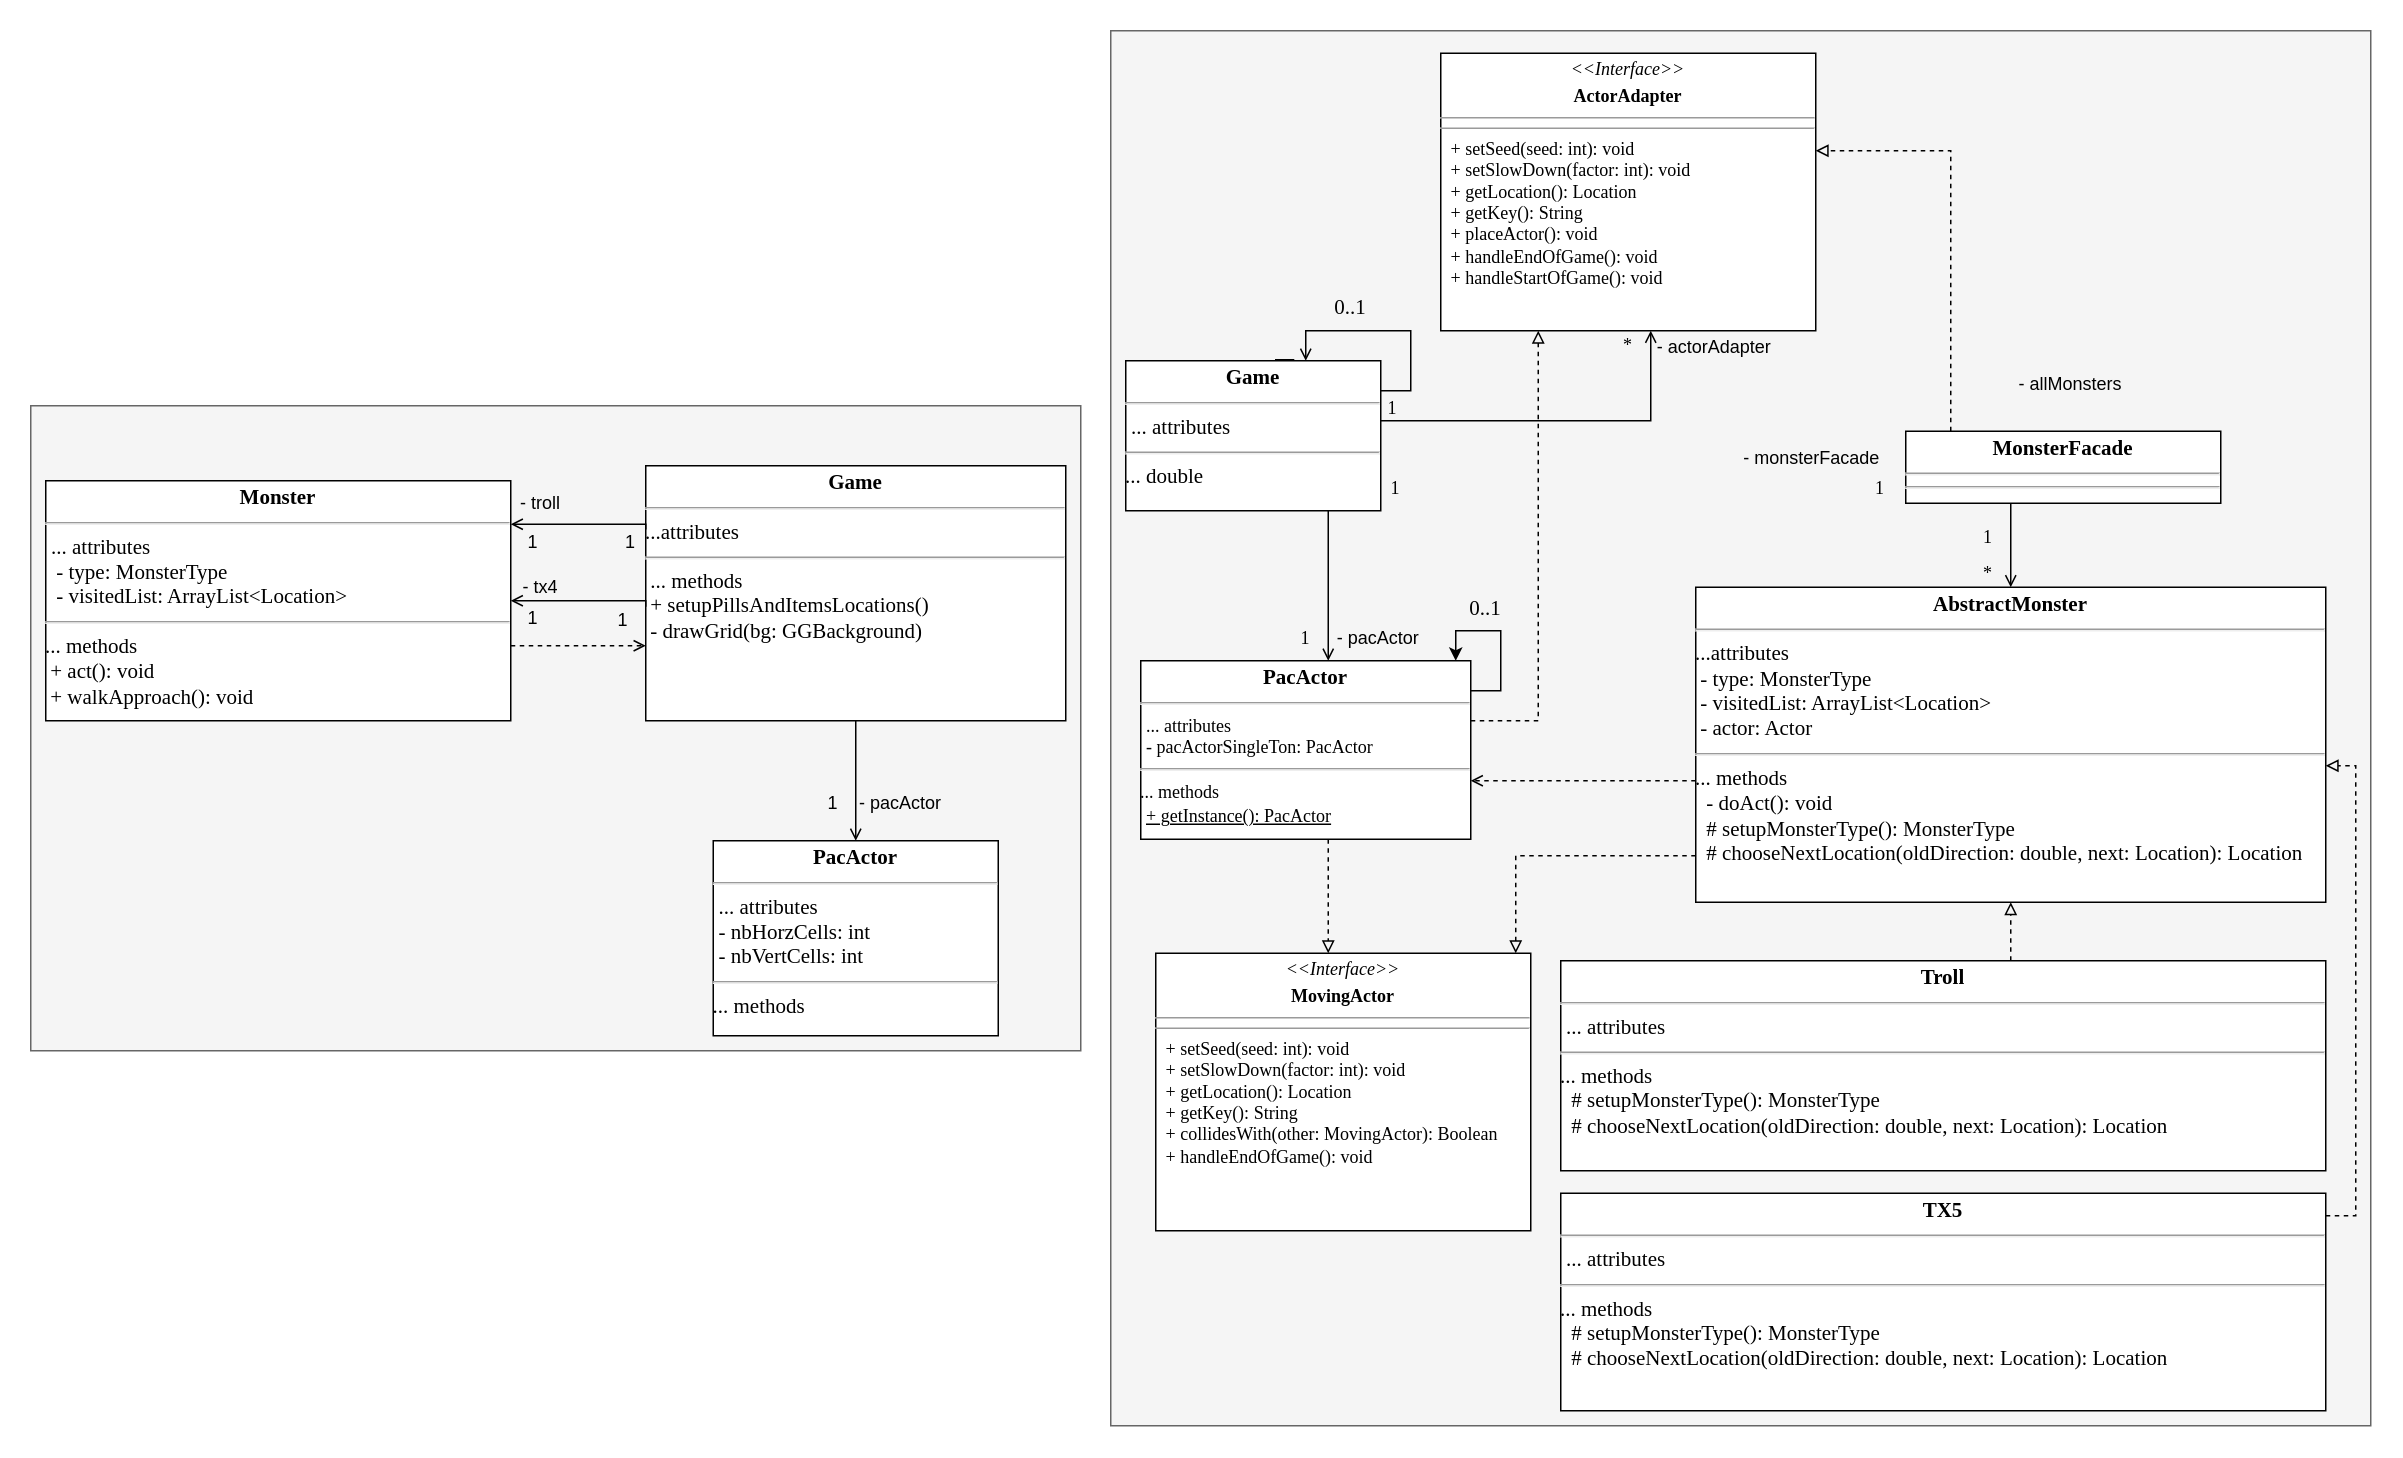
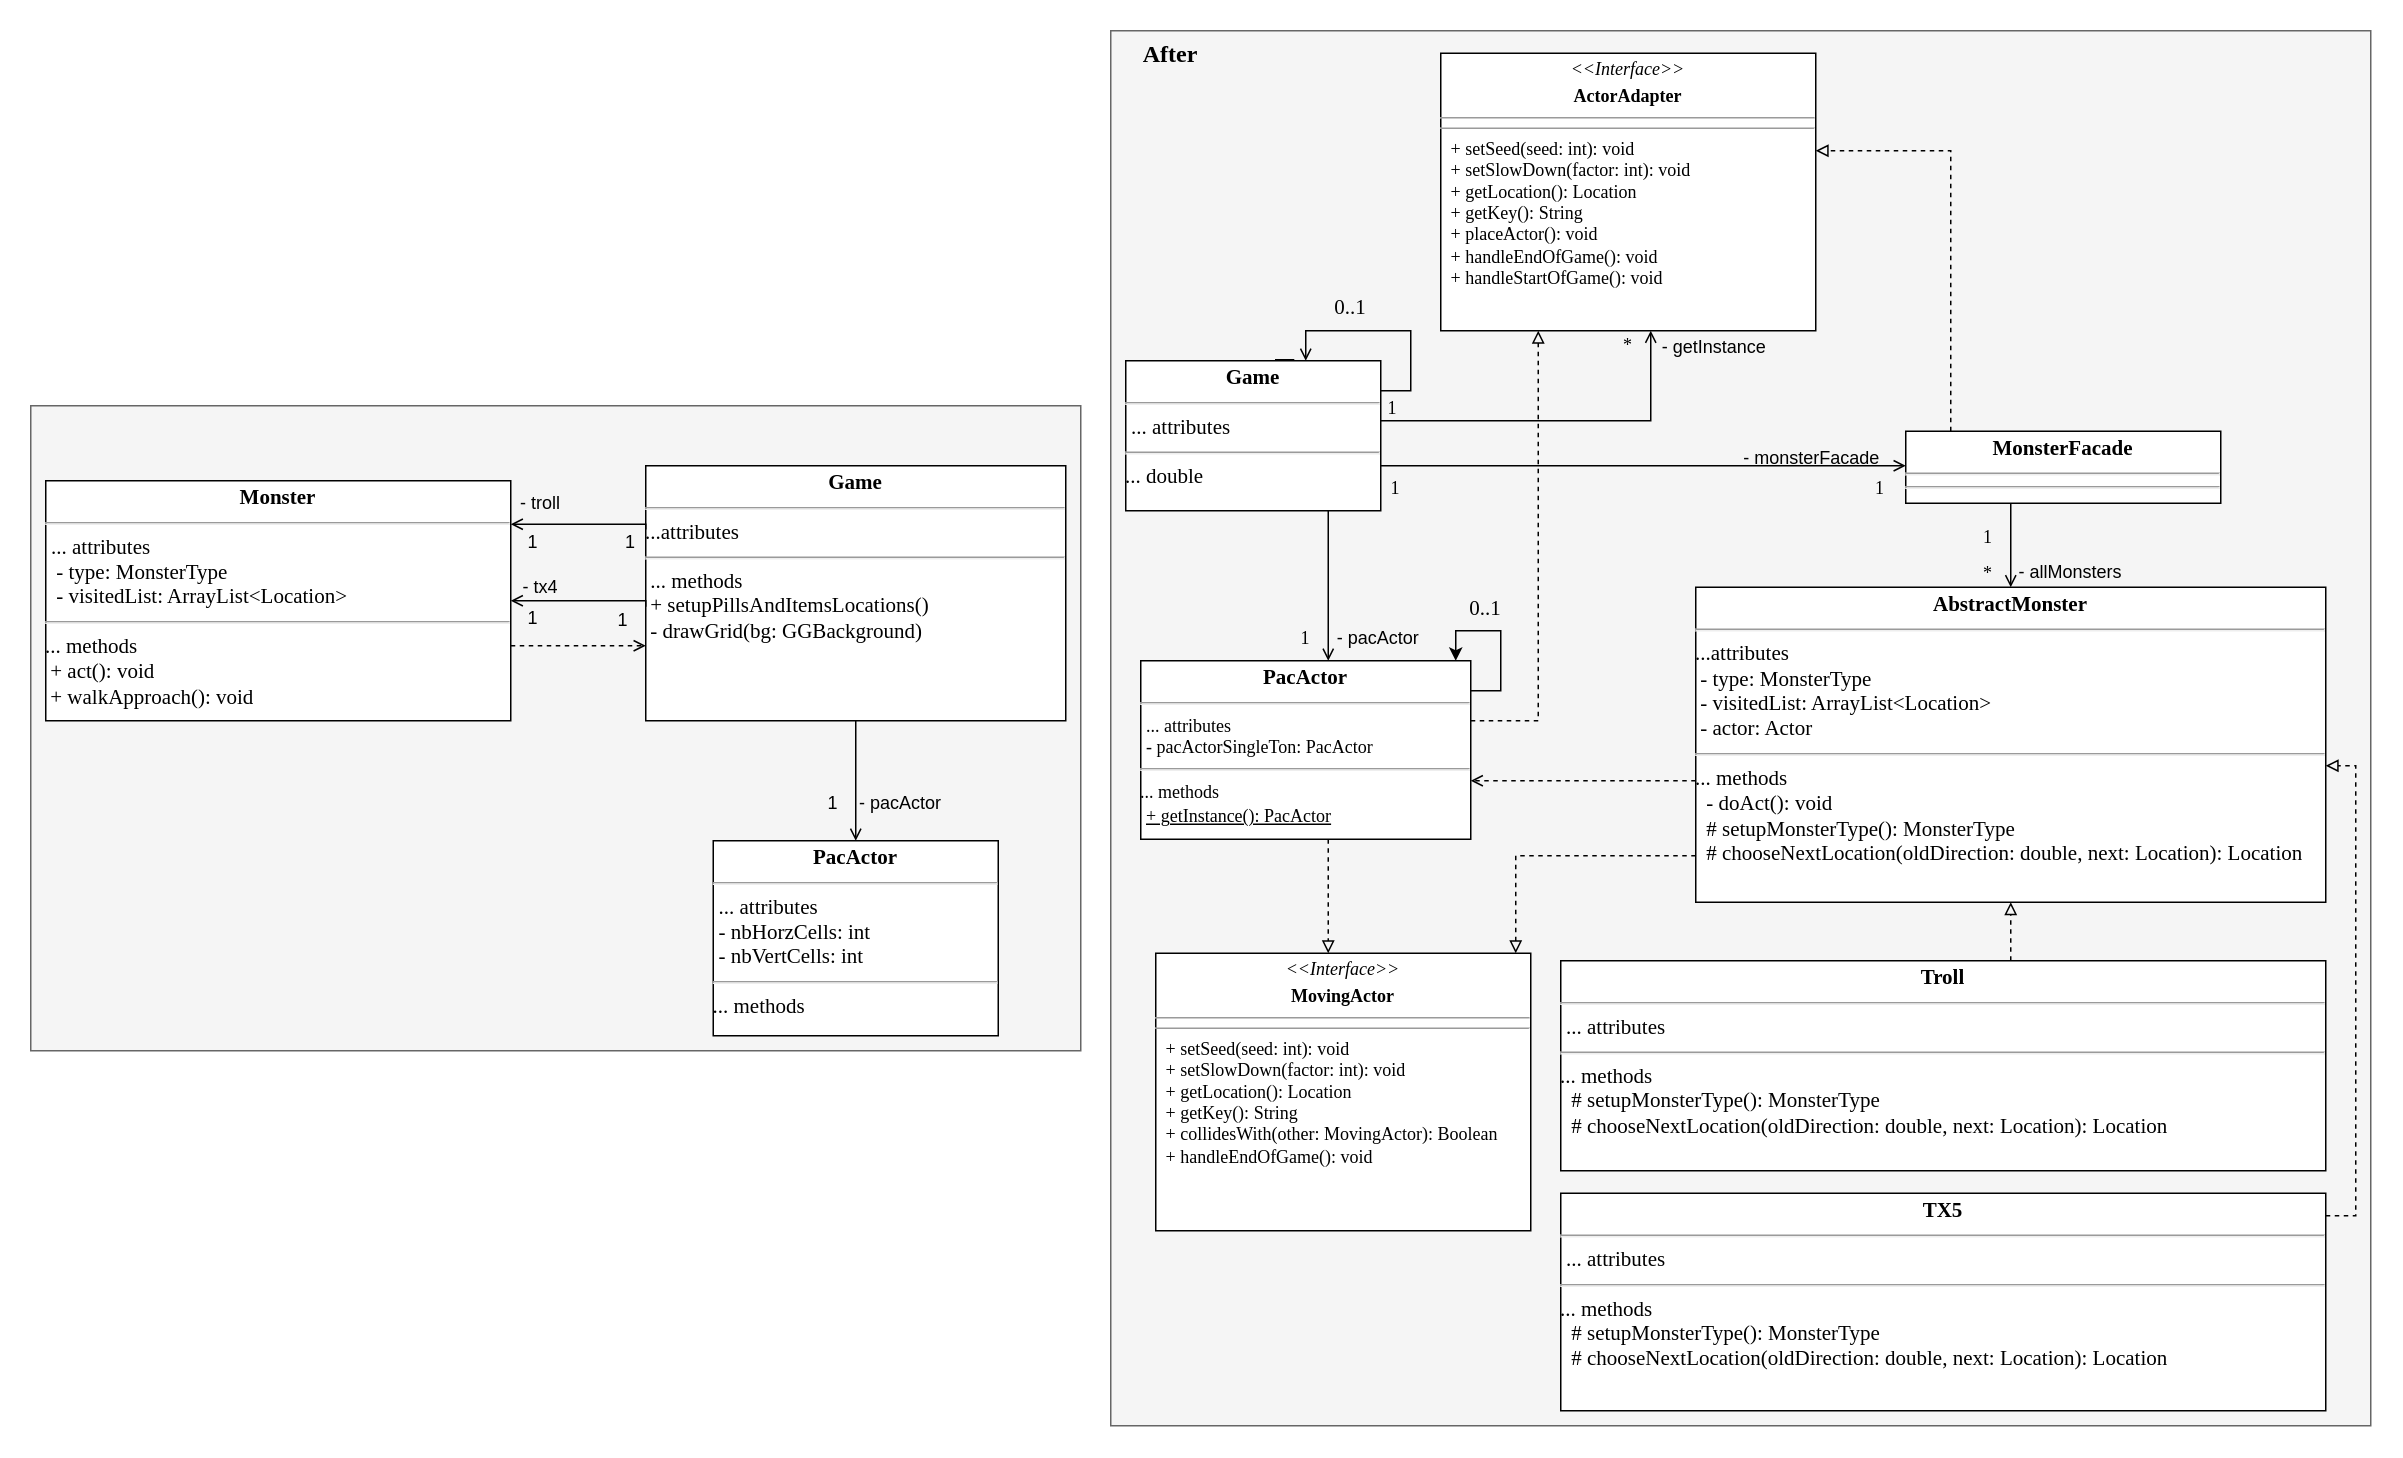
none -> (1171, 53)
(1715, 347) -> (1715, 347)
(2071, 385) -> (2071, 572)
none -> (1641, 466)
